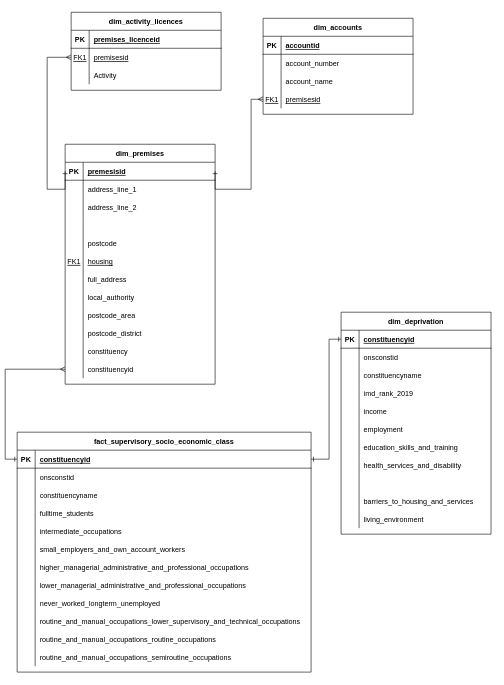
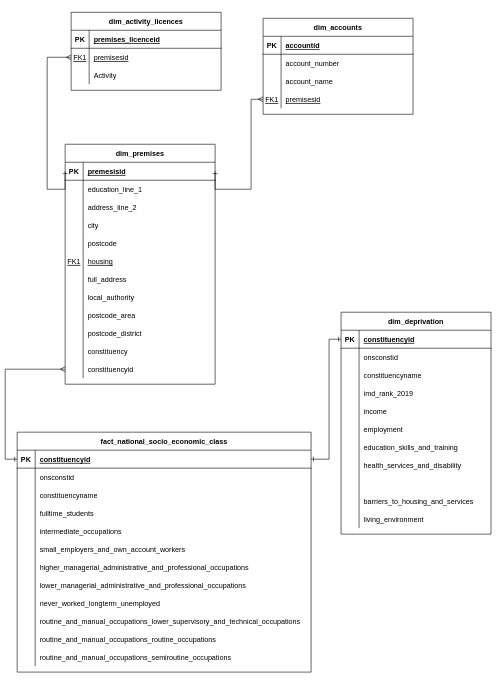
(114, 190) -> (117, 190)
none -> (149, 225)
(164, 442) -> (164, 442)
